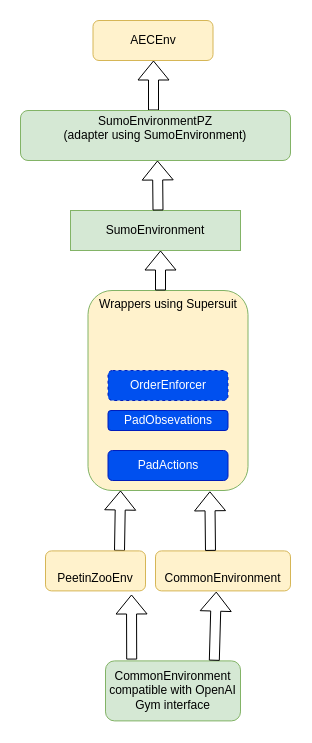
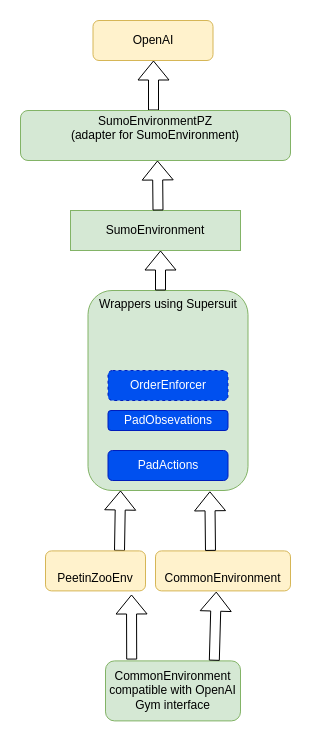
(154, 41) -> (154, 41)
(156, 136) -> (156, 136)
(169, 305) -> (169, 305)
